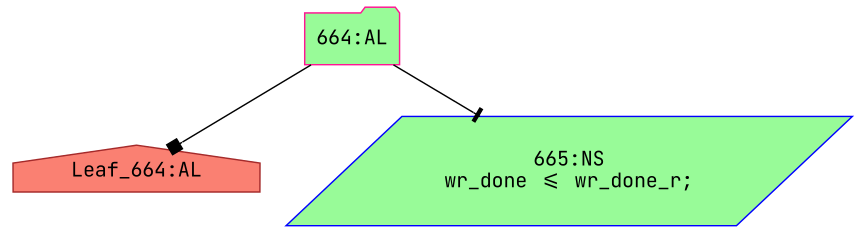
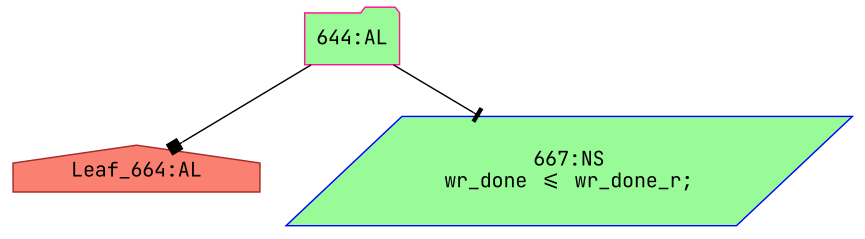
(352, 39) -> (352, 39)
(569, 171) -> (569, 171)
